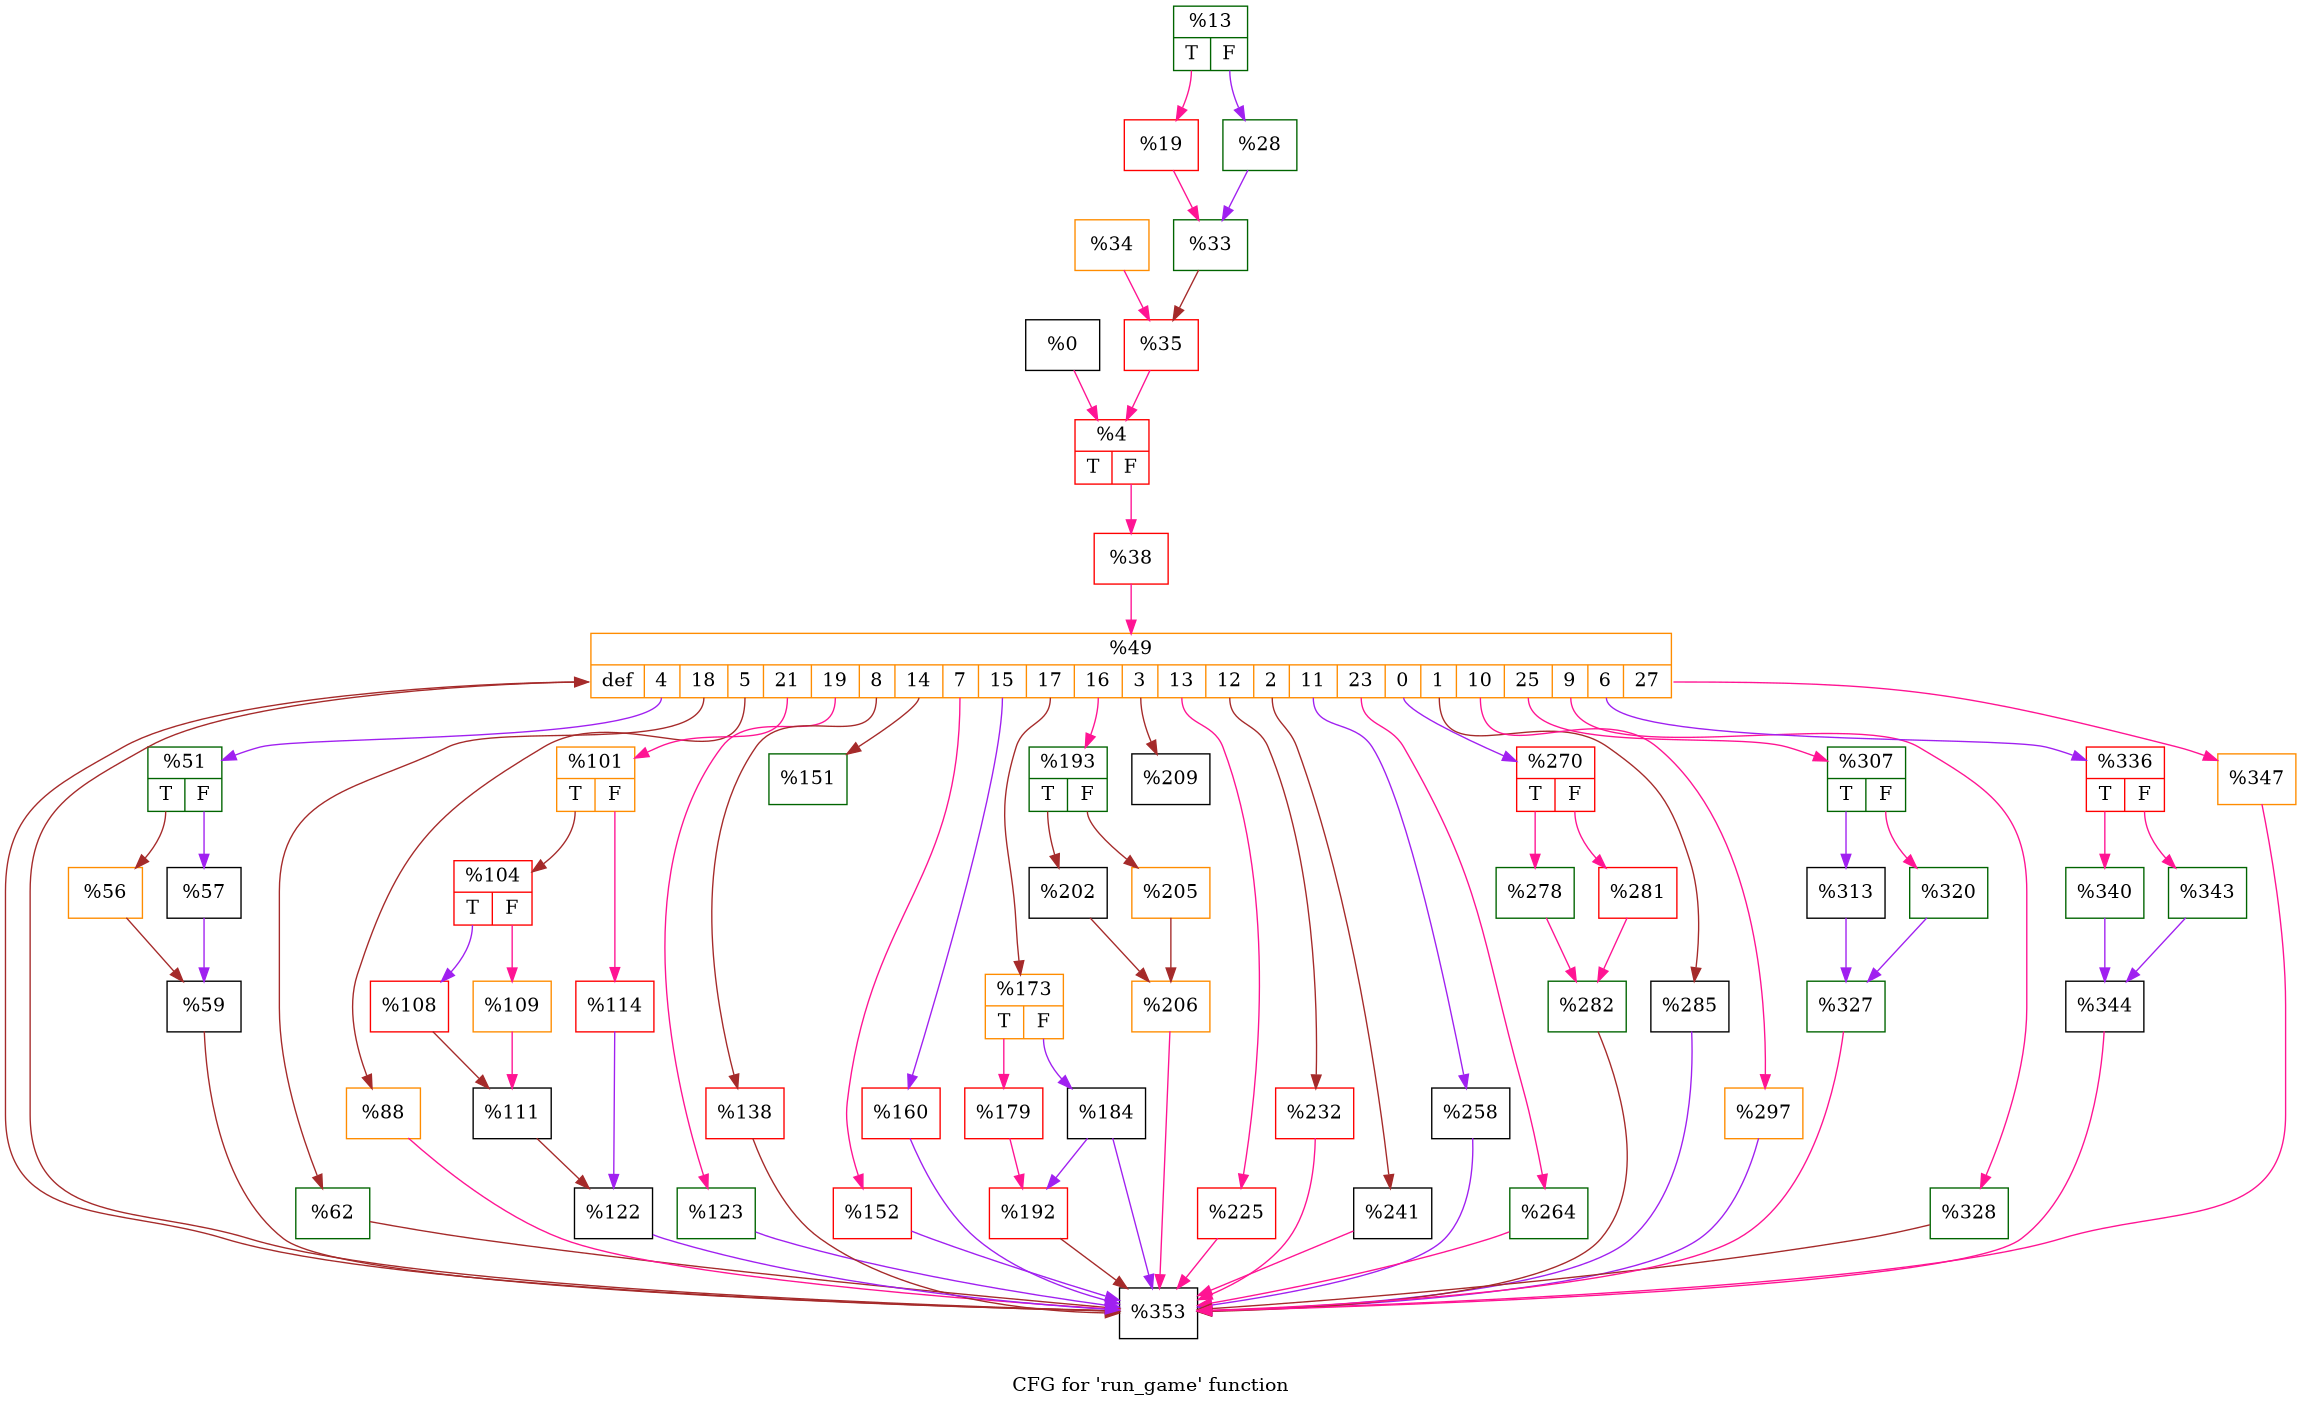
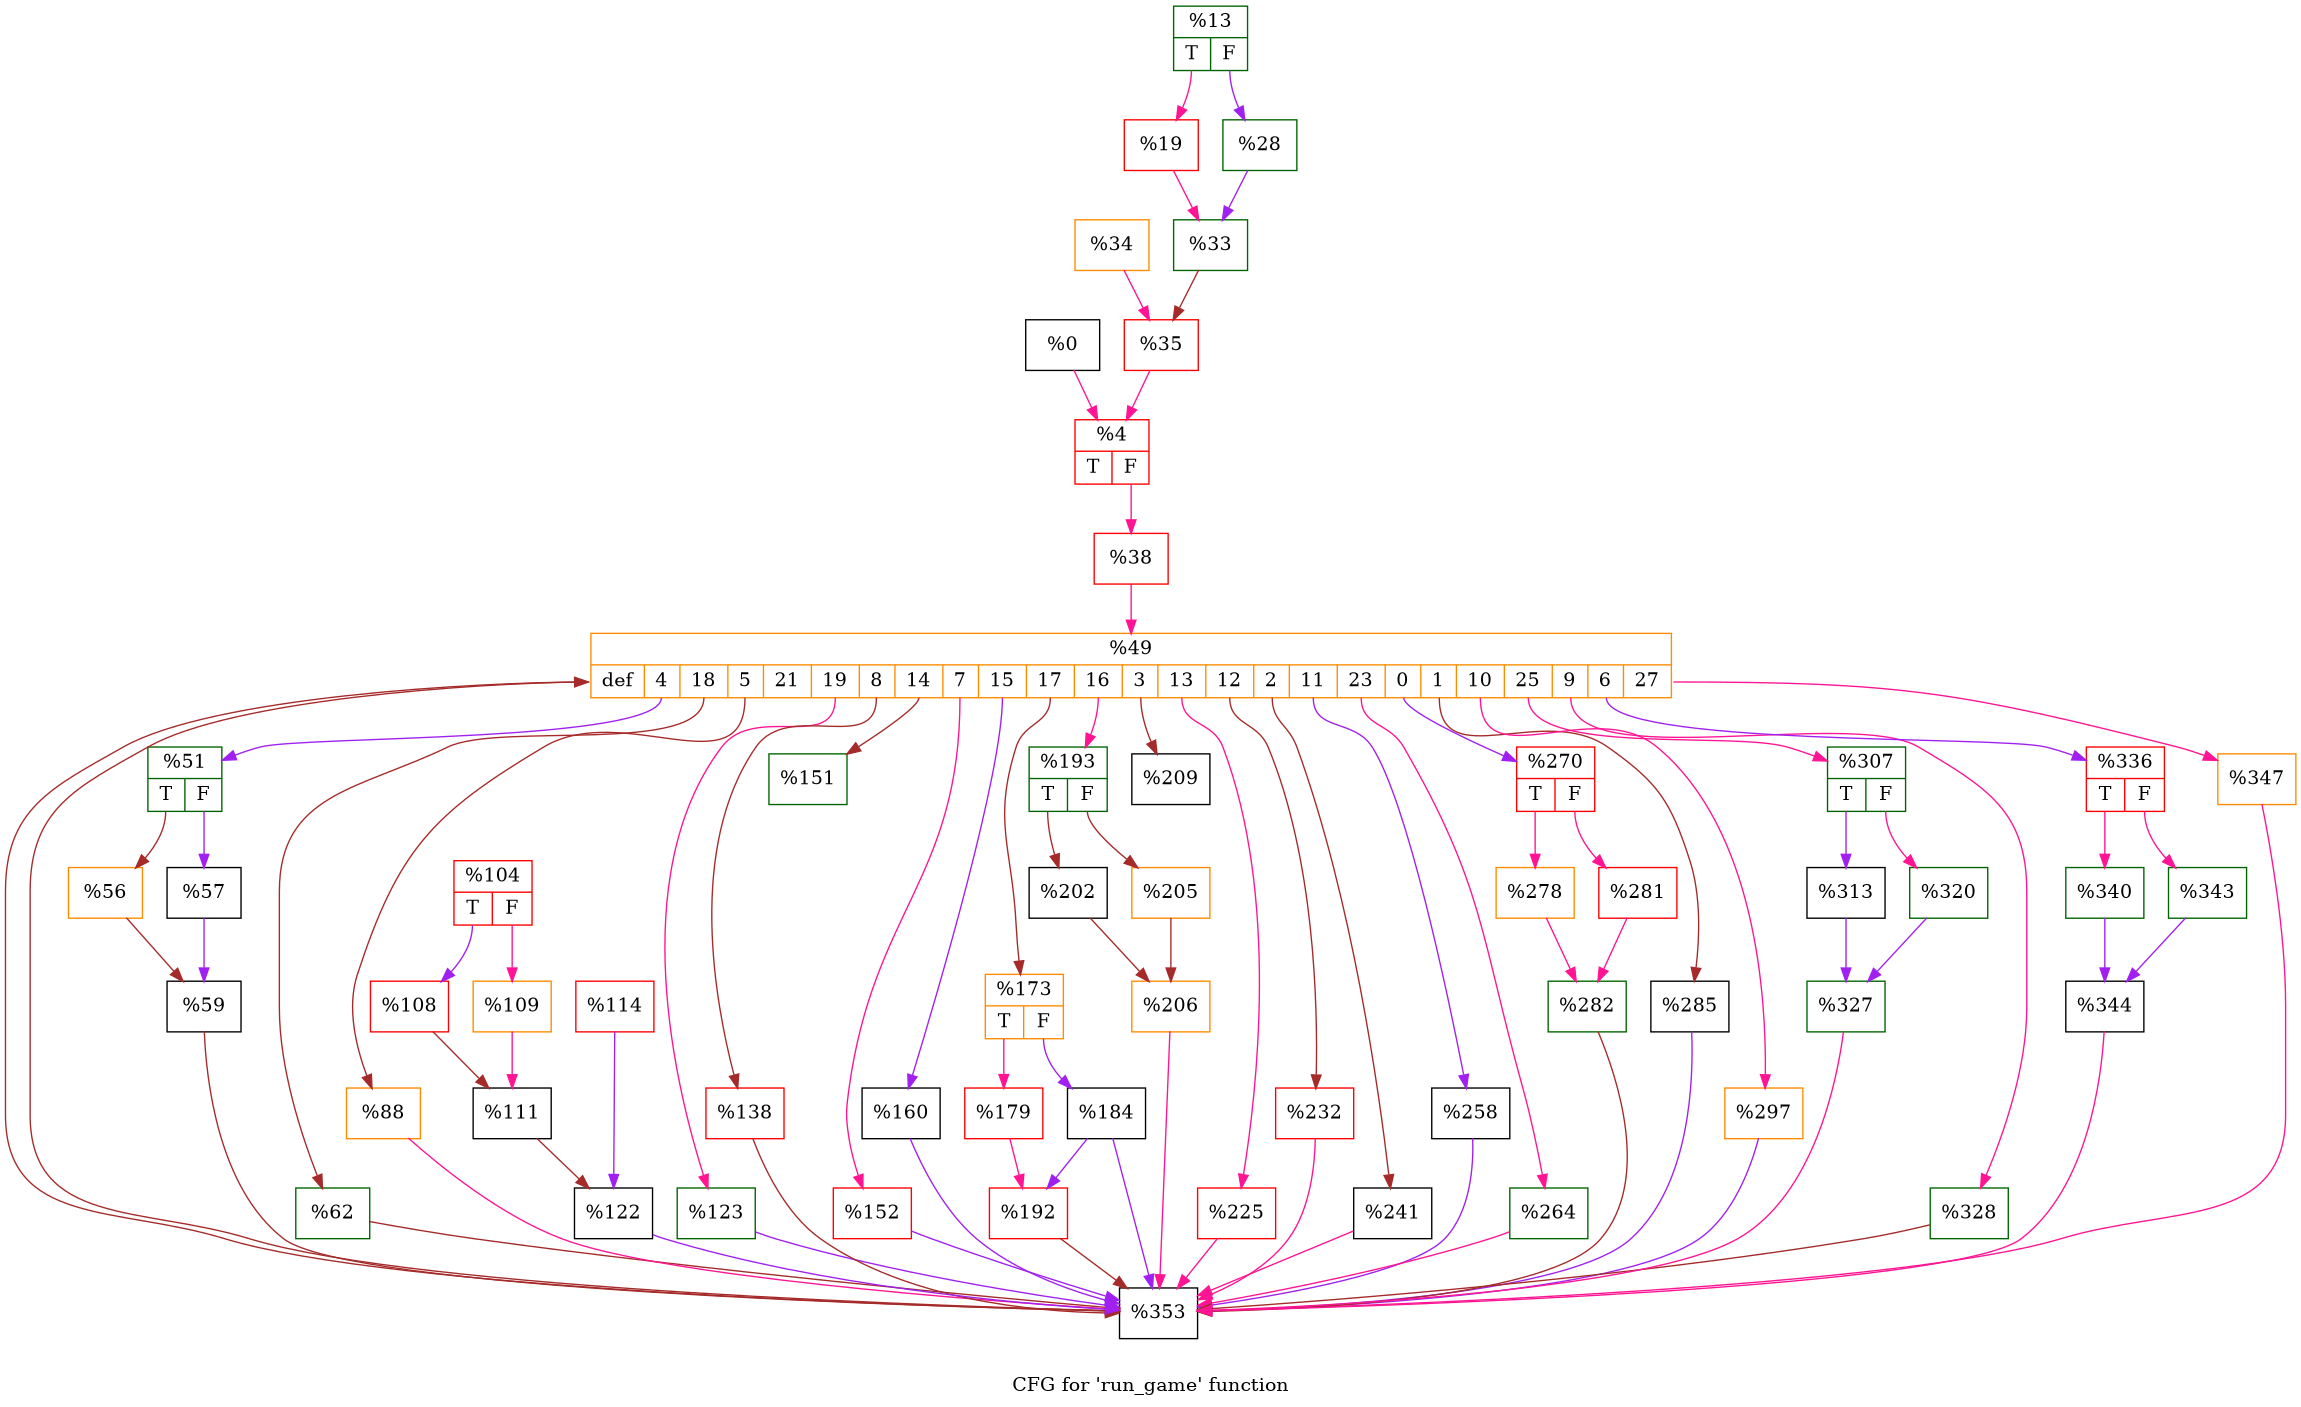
(596, 779) -> none
(1535, 893) -> (1535, 893)
(901, 1113) -> (901, 1113)
